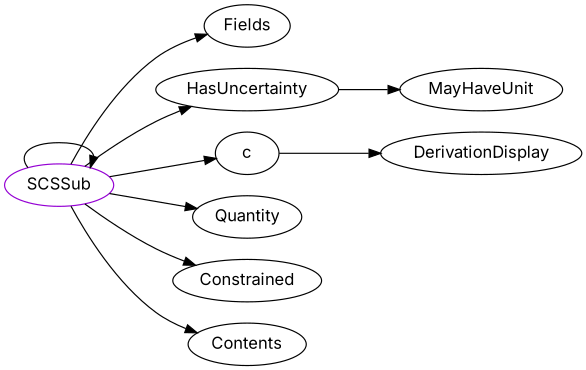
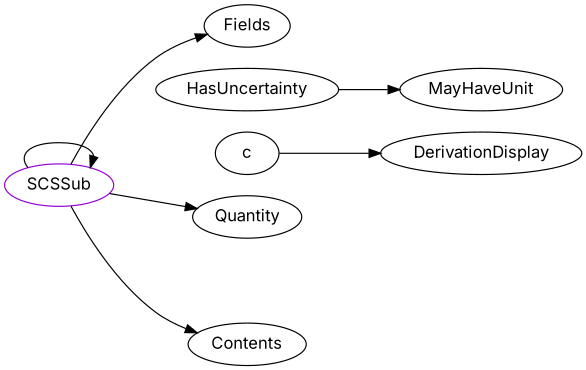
(131, 136) -> none
(157, 169) -> none
(247, 281) -> none
